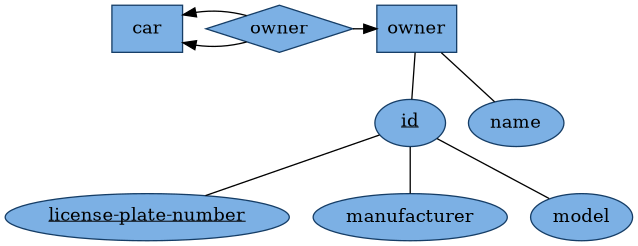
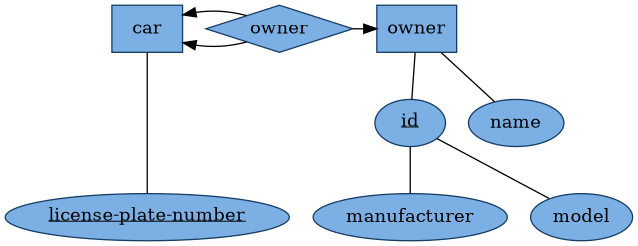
(293, 165) -> (147, 123)
